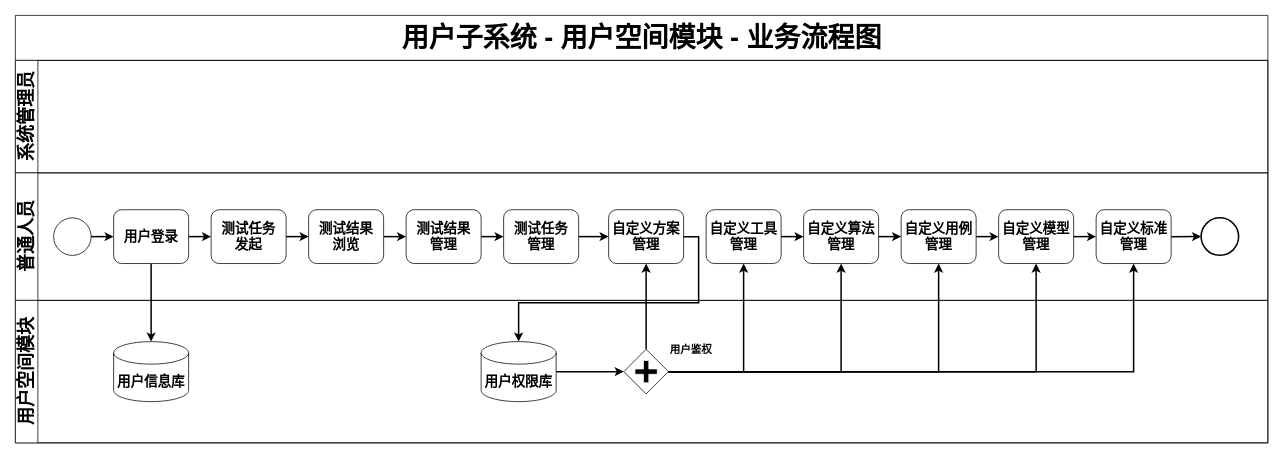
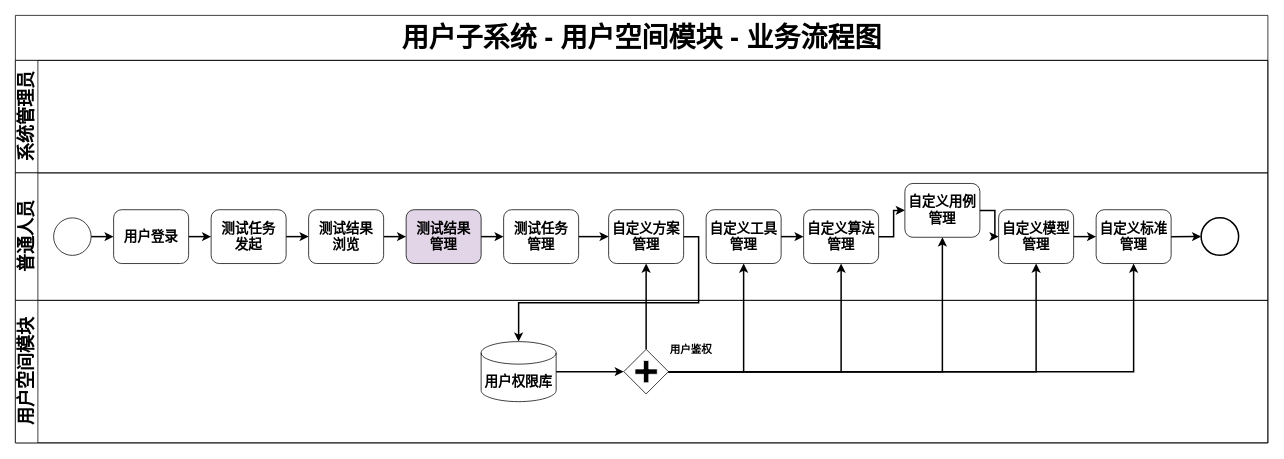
(444, 237) -> (444, 237)
(939, 237) -> (942, 210)
(151, 298) -> none
(151, 372) -> none
